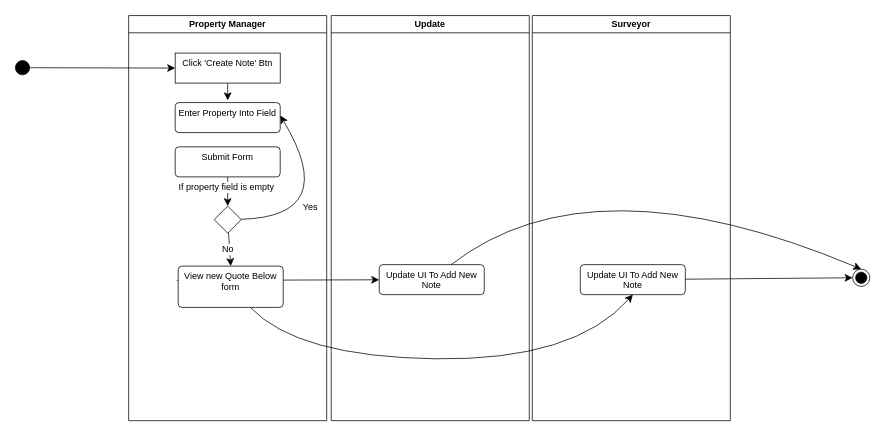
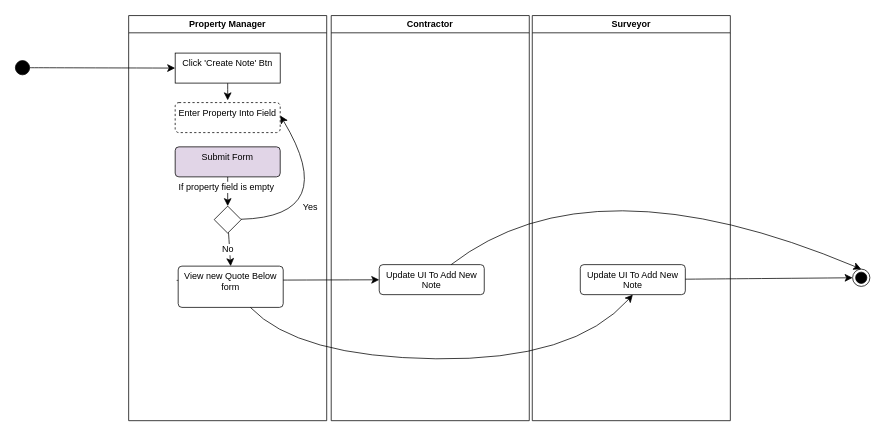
(430, 24) -> (430, 24)
(228, 117) -> (228, 117)
(228, 162) -> (228, 162)
